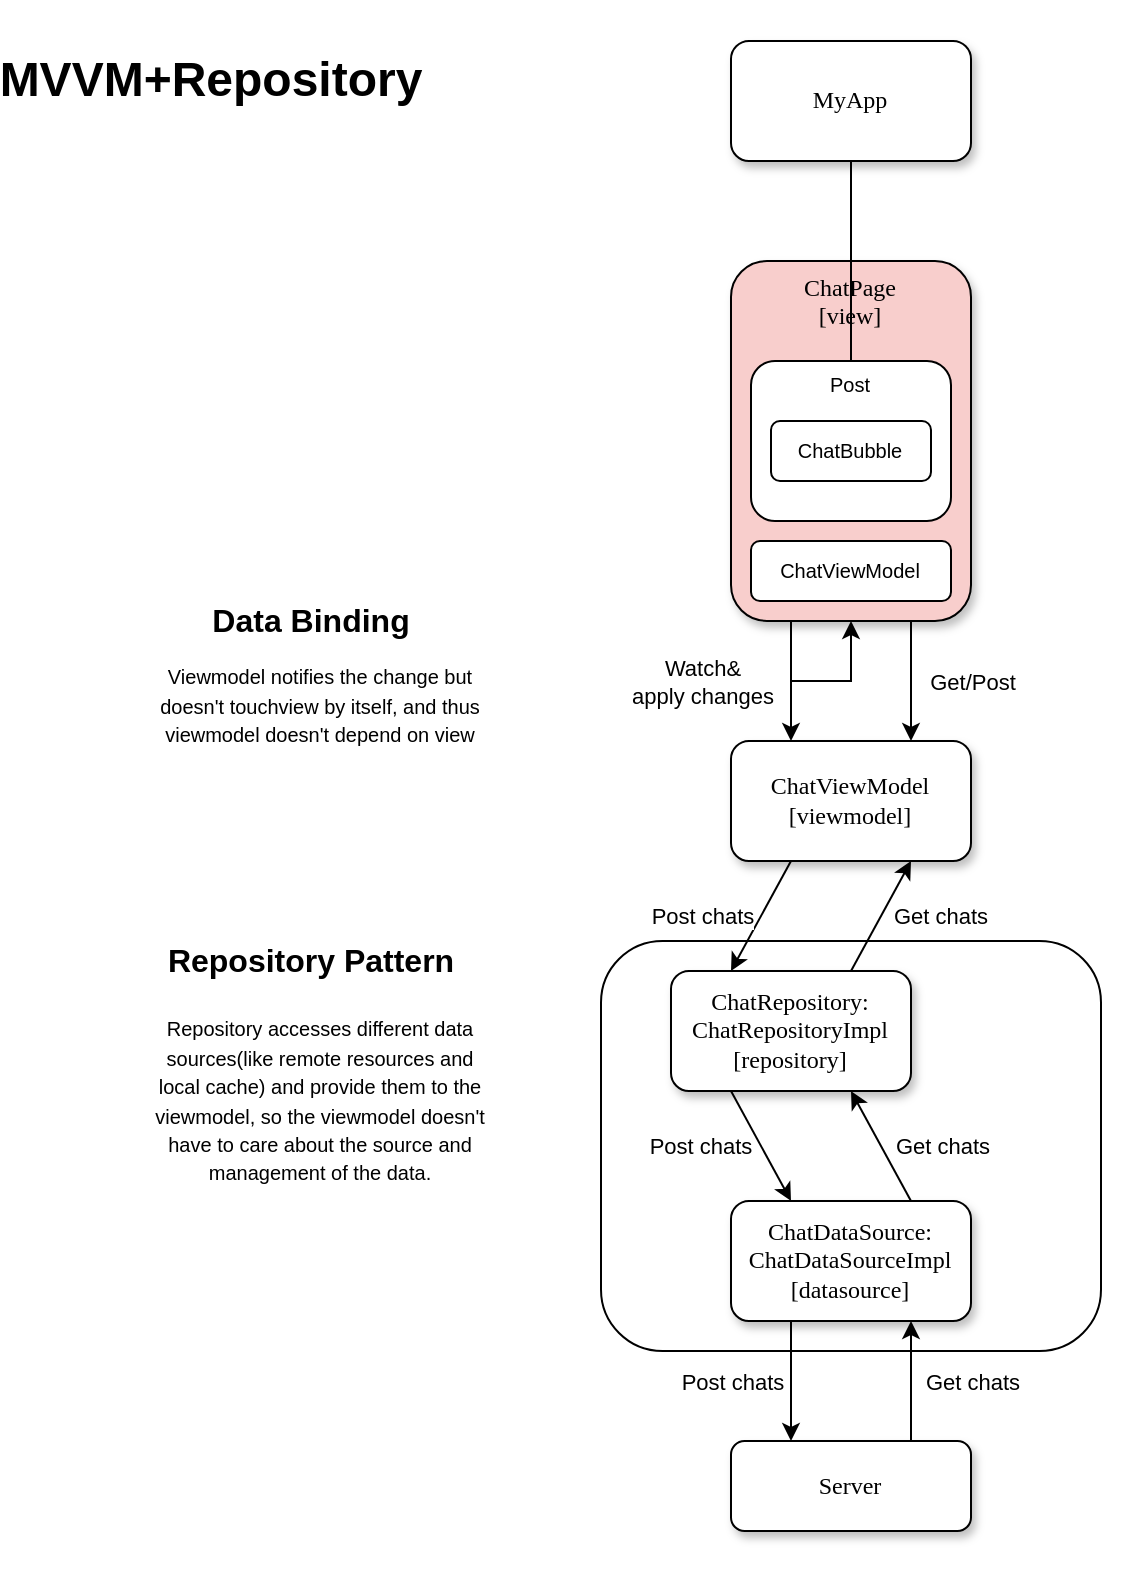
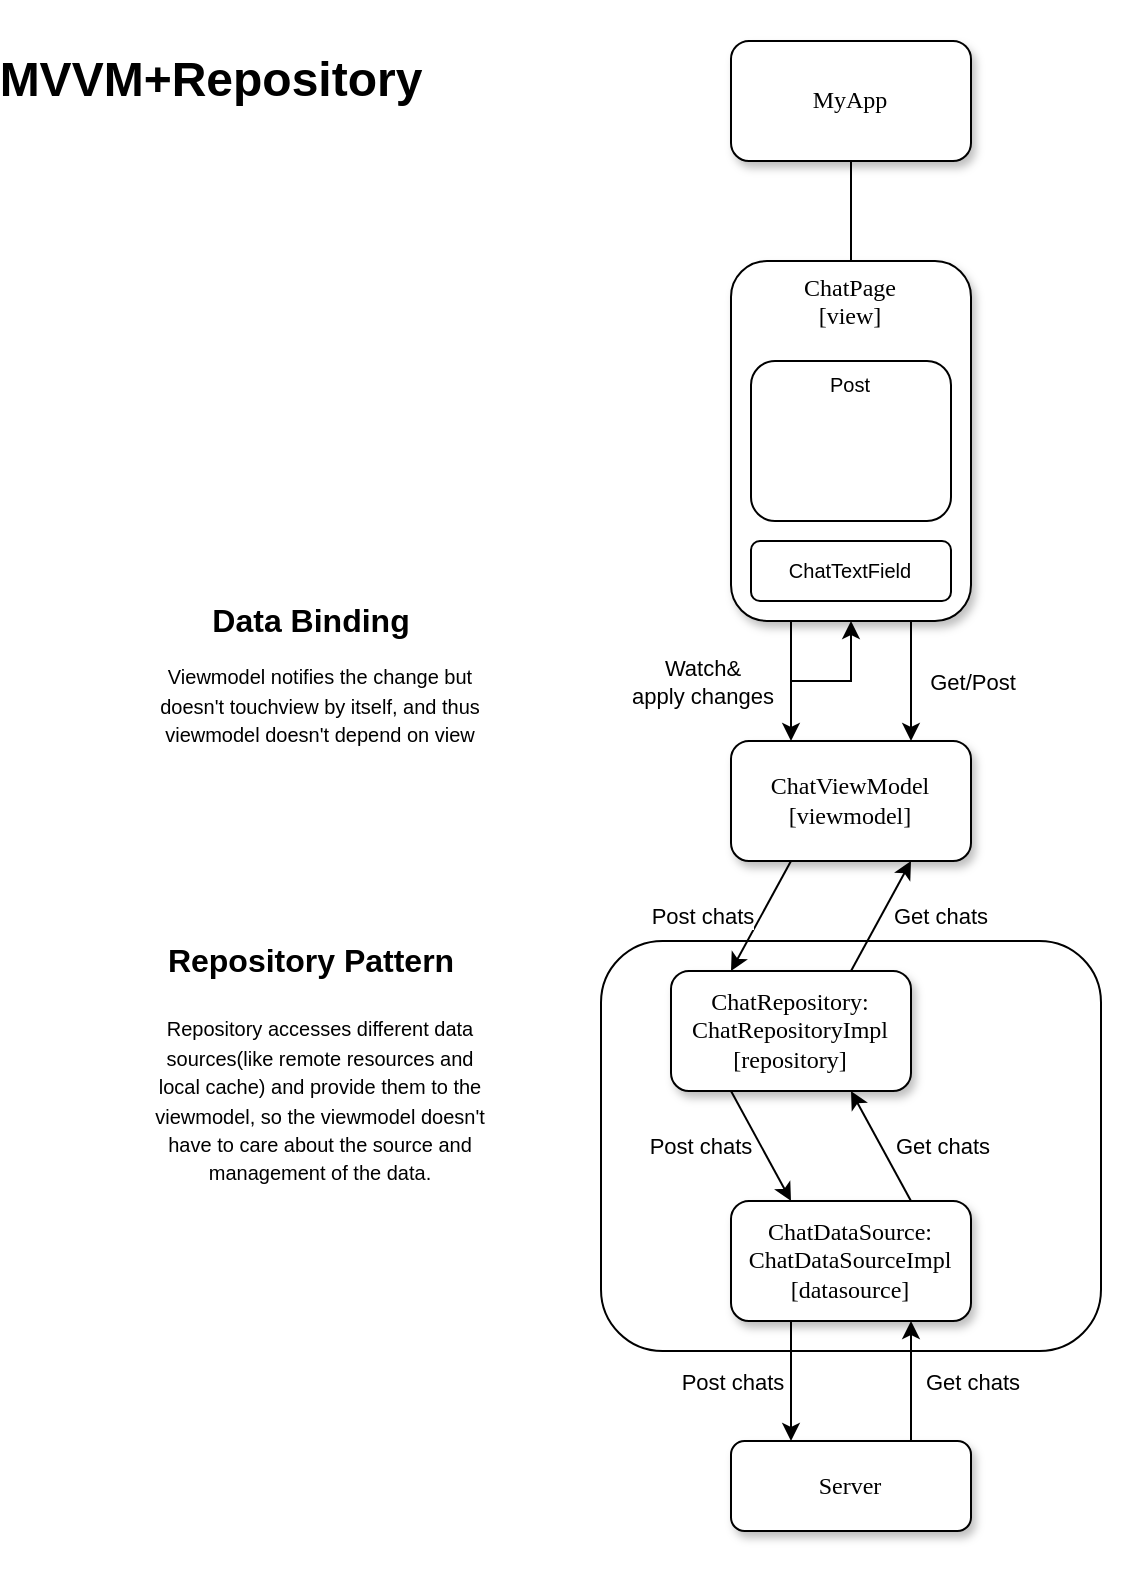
(851, 304) -> (851, 304)
(851, 310) -> (851, 260)
(851, 451) -> none
(851, 571) -> (851, 571)
